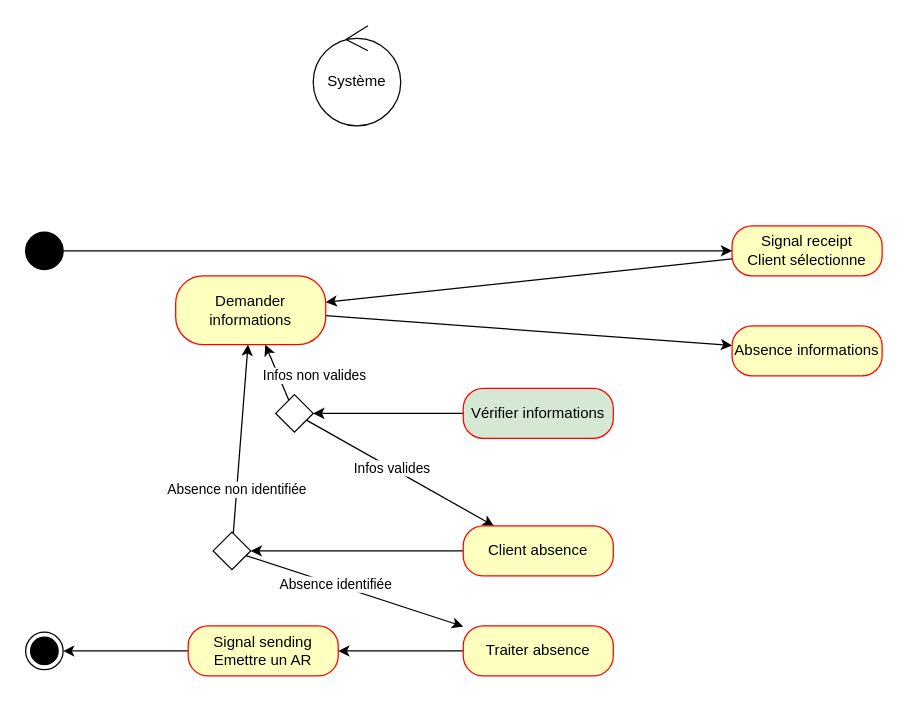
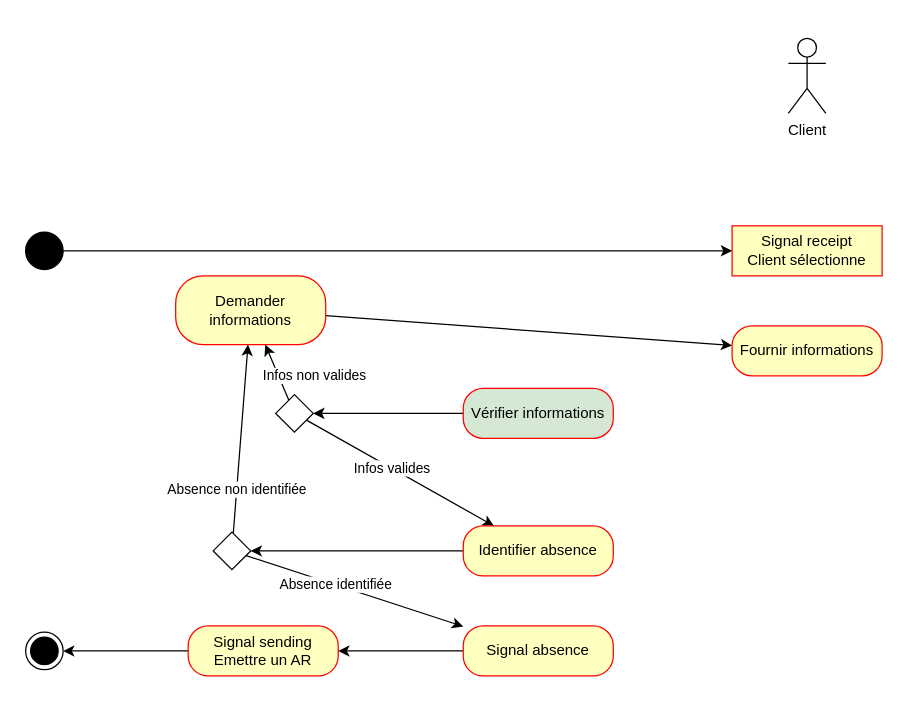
(357, 76) -> none
none -> (807, 76)
(807, 251) -> (807, 251)
(533, 280) -> none
(807, 351) -> (807, 351)
(538, 551) -> (538, 551)
(538, 651) -> (538, 651)
